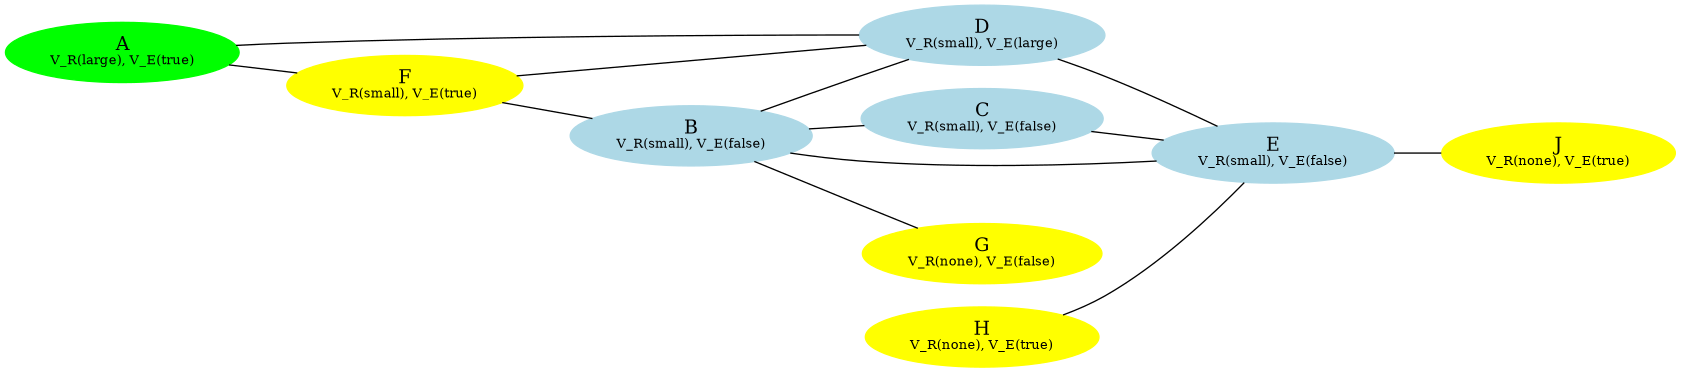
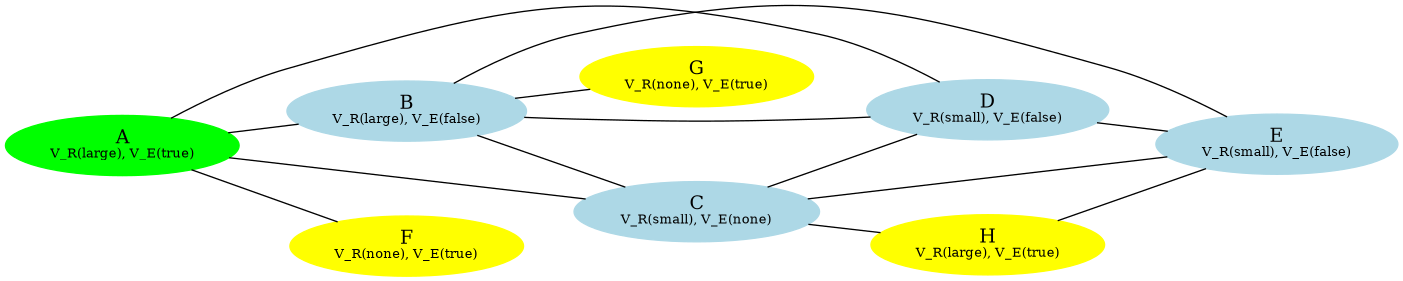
(982, 43) -> (988, 118)
(691, 61) -> (842, 161)
(405, 93) -> (407, 254)
(547, 111) -> (263, 128)
(982, 127) -> (697, 220)
(691, 144) -> (407, 119)
(1559, 153) -> none
none -> (407, 178)
none -> (844, 228)
(982, 262) -> (697, 85)
(982, 345) -> (988, 253)
